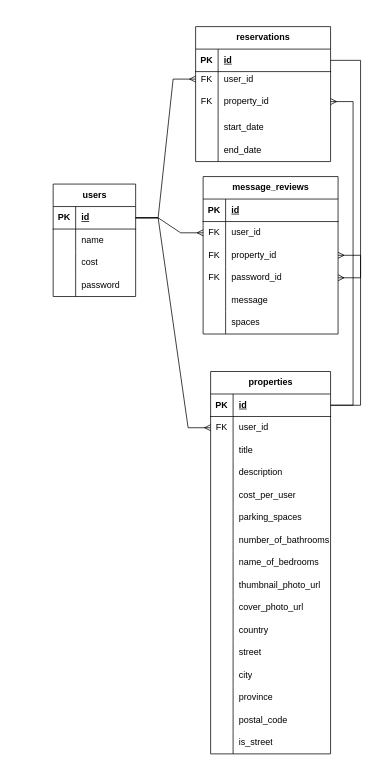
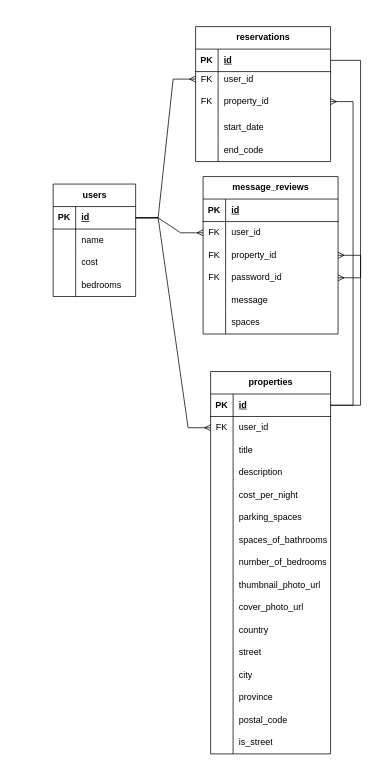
(244, 150) -> (244, 150)
(102, 285) -> (102, 285)
(272, 495) -> (273, 495)
(285, 540) -> (285, 540)
(279, 563) -> (284, 563)
